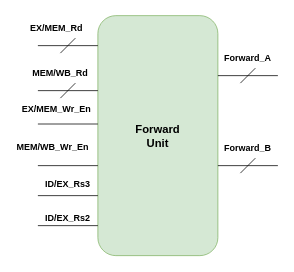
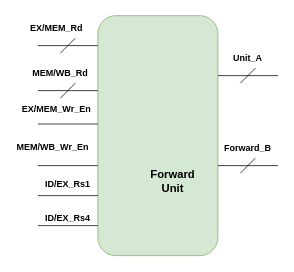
(248, 57) -> (248, 57)
(158, 135) -> (173, 180)
(68, 184) -> (68, 184)
(68, 218) -> (68, 218)
